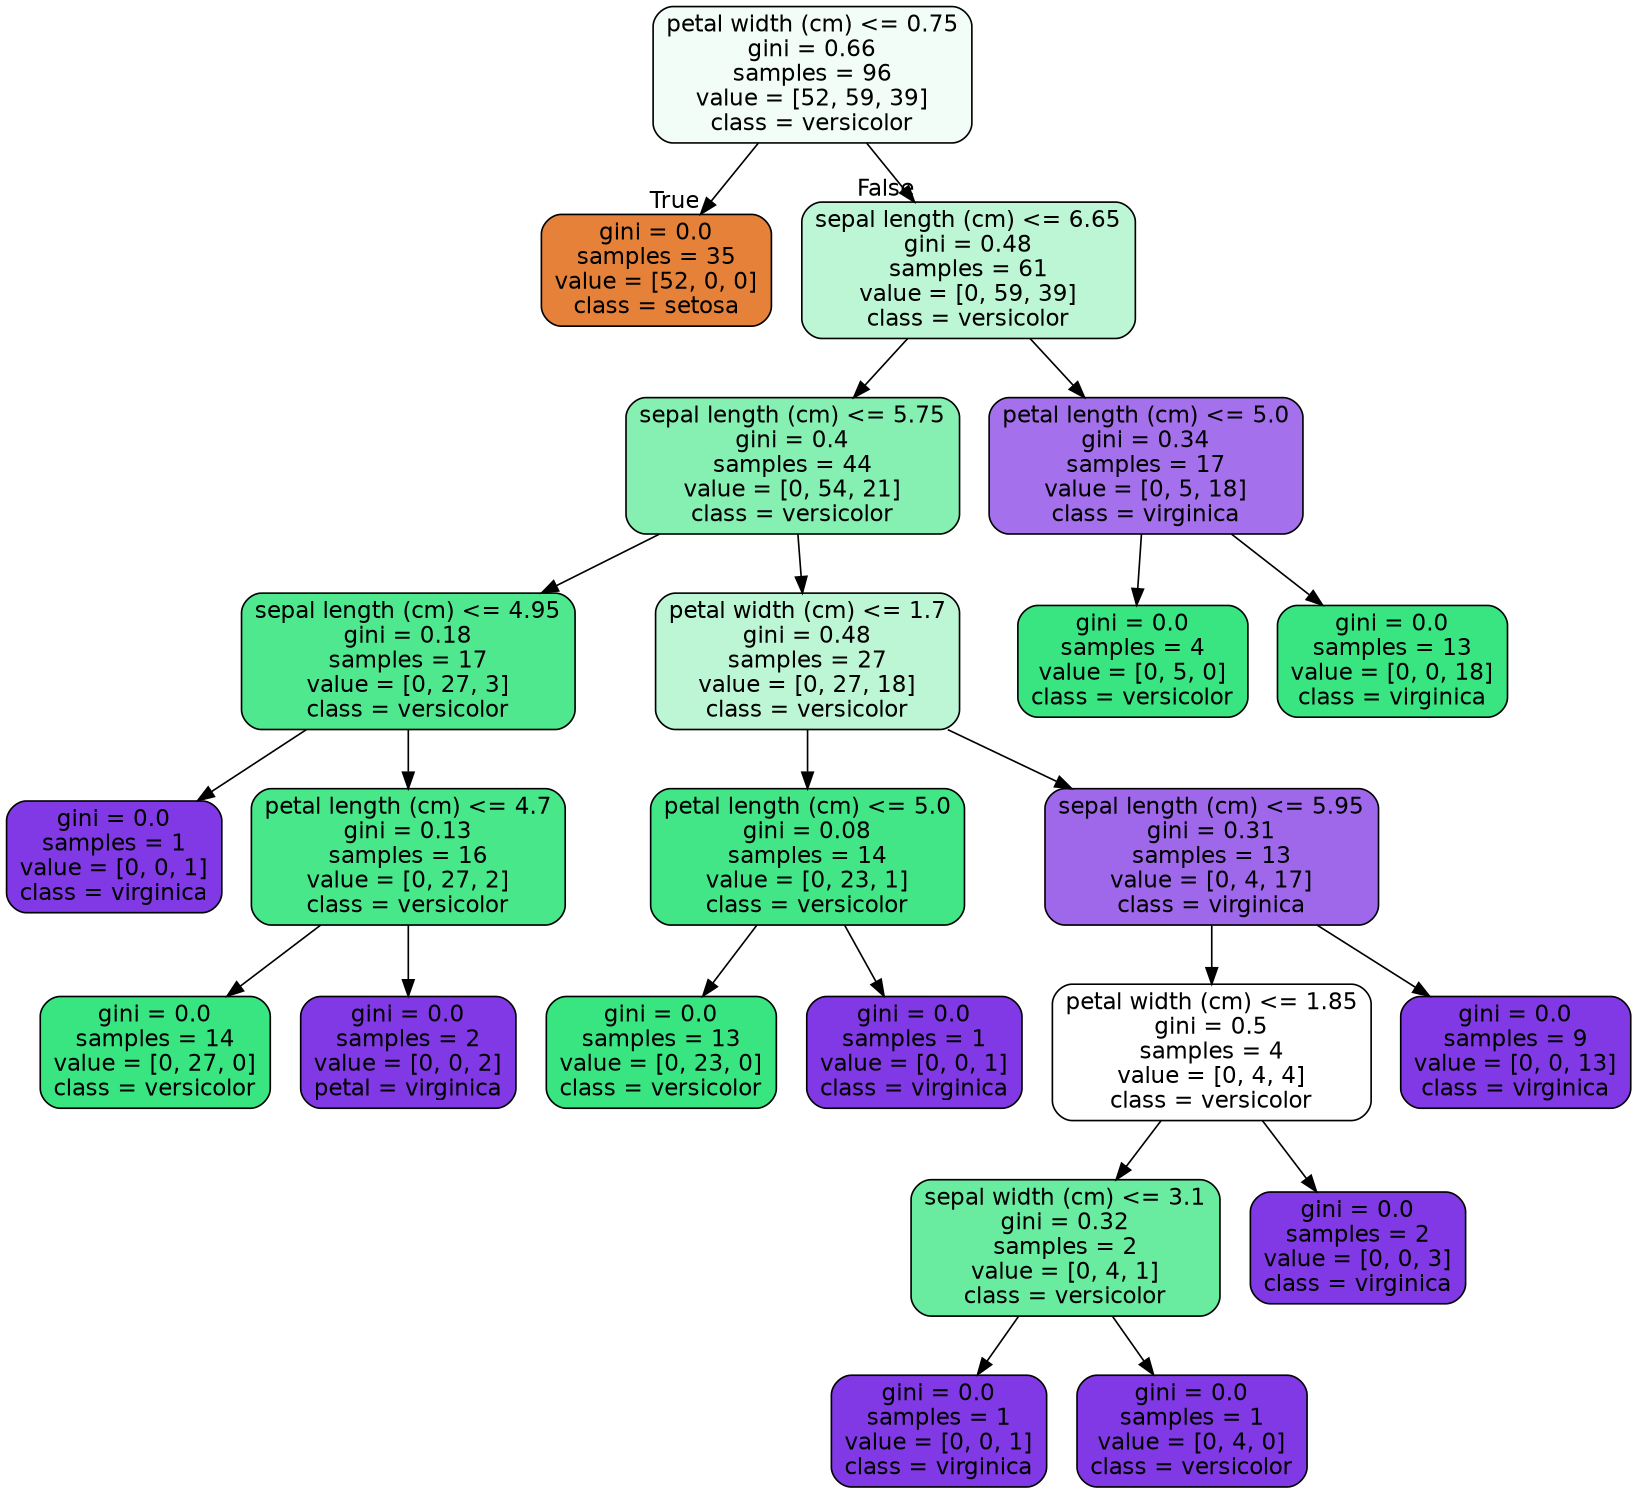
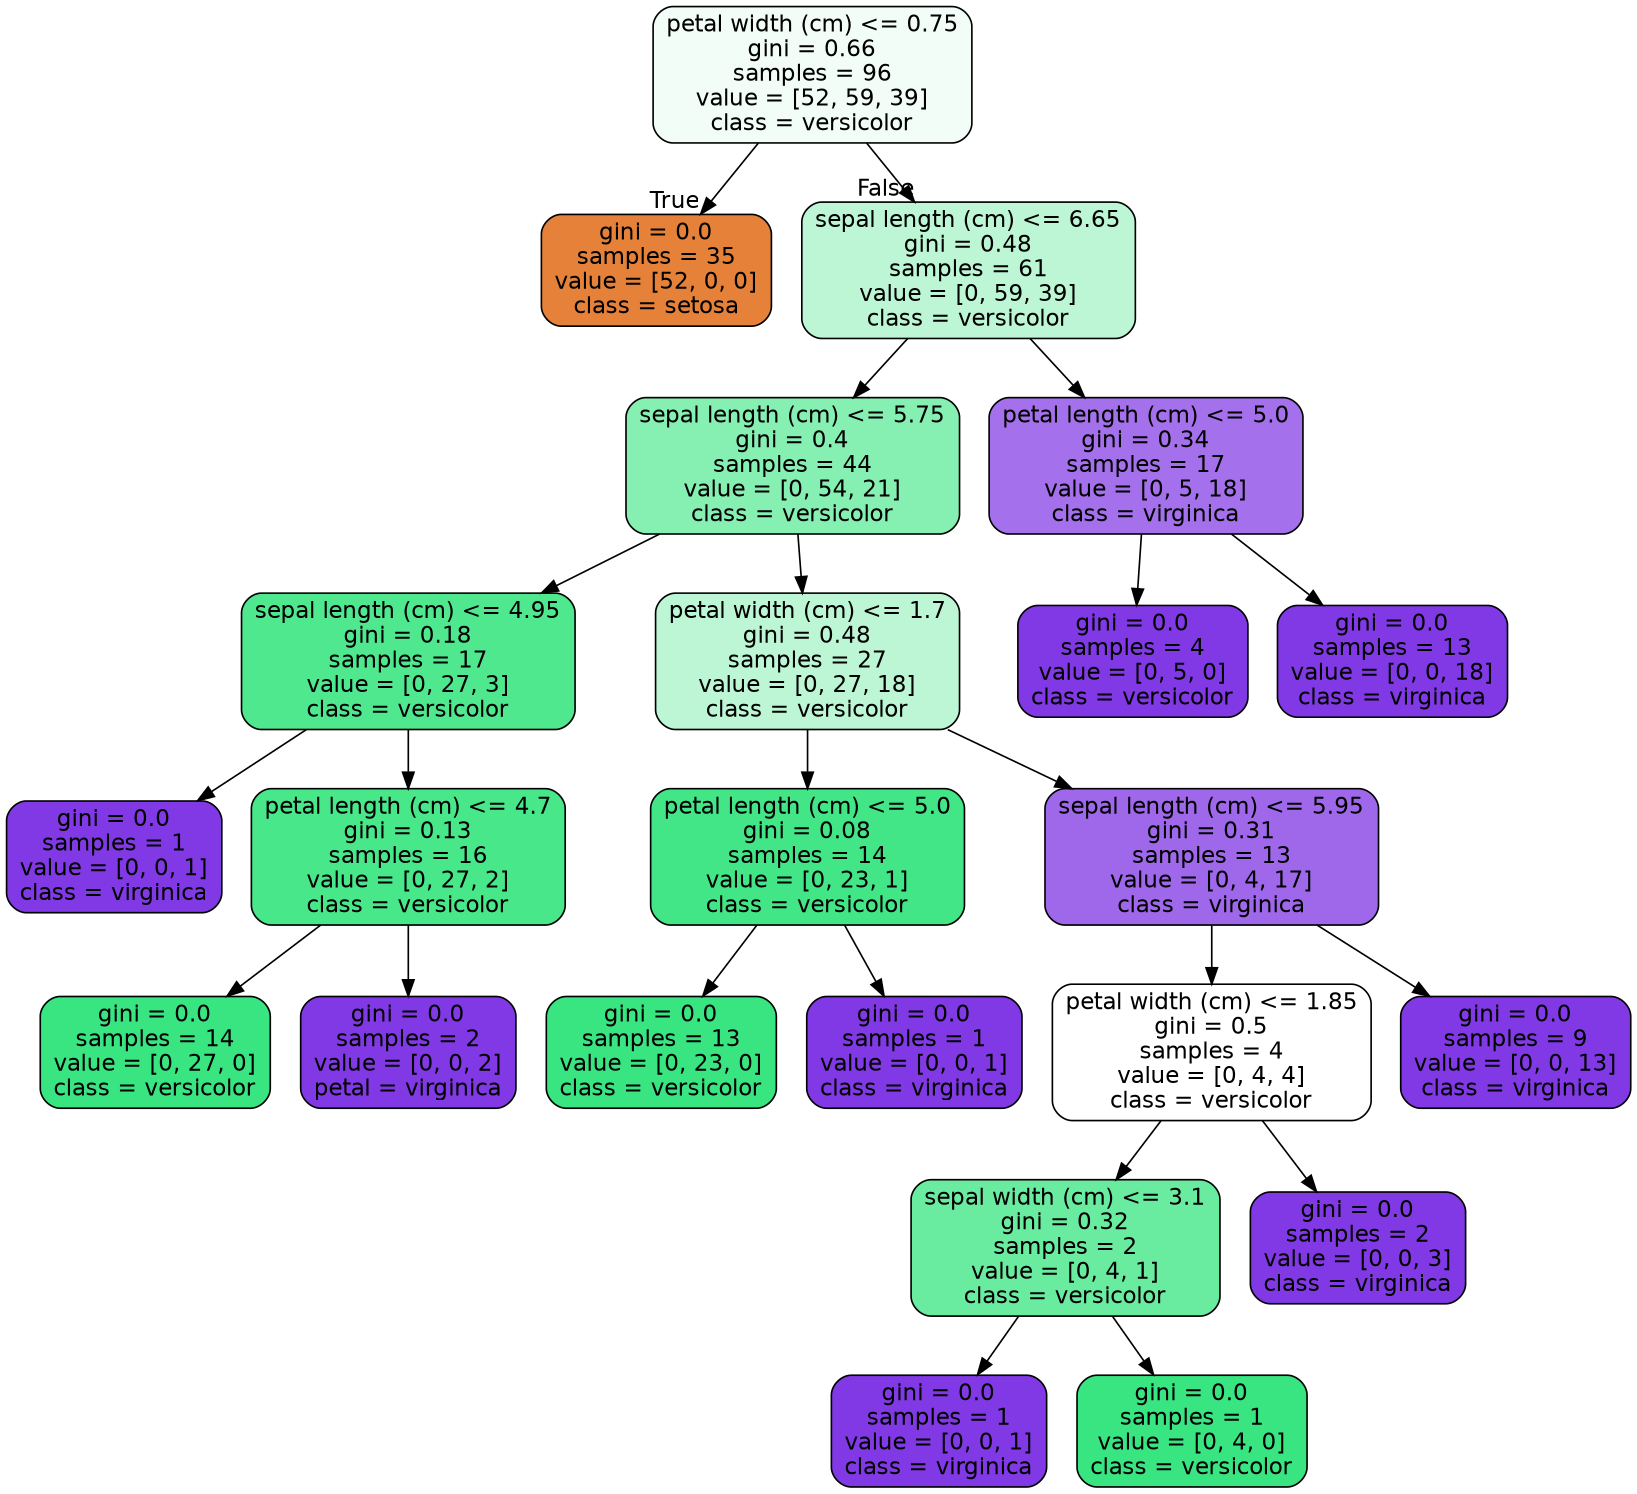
(1133, 661) -> (1133, 661)
(1392, 661) -> (1392, 661)
(1192, 1431) -> (1192, 1431)
